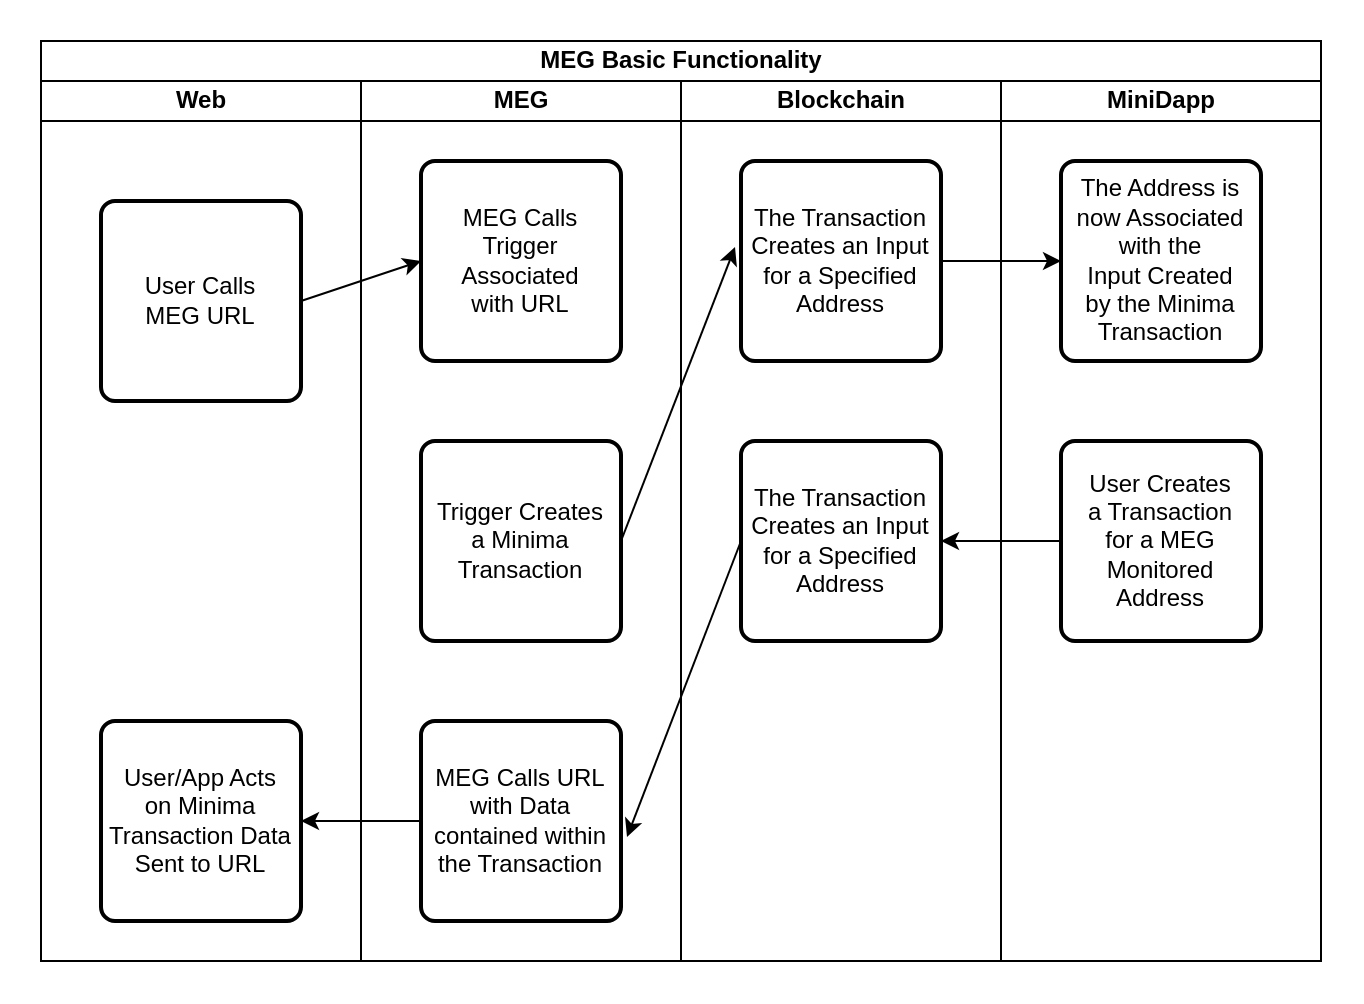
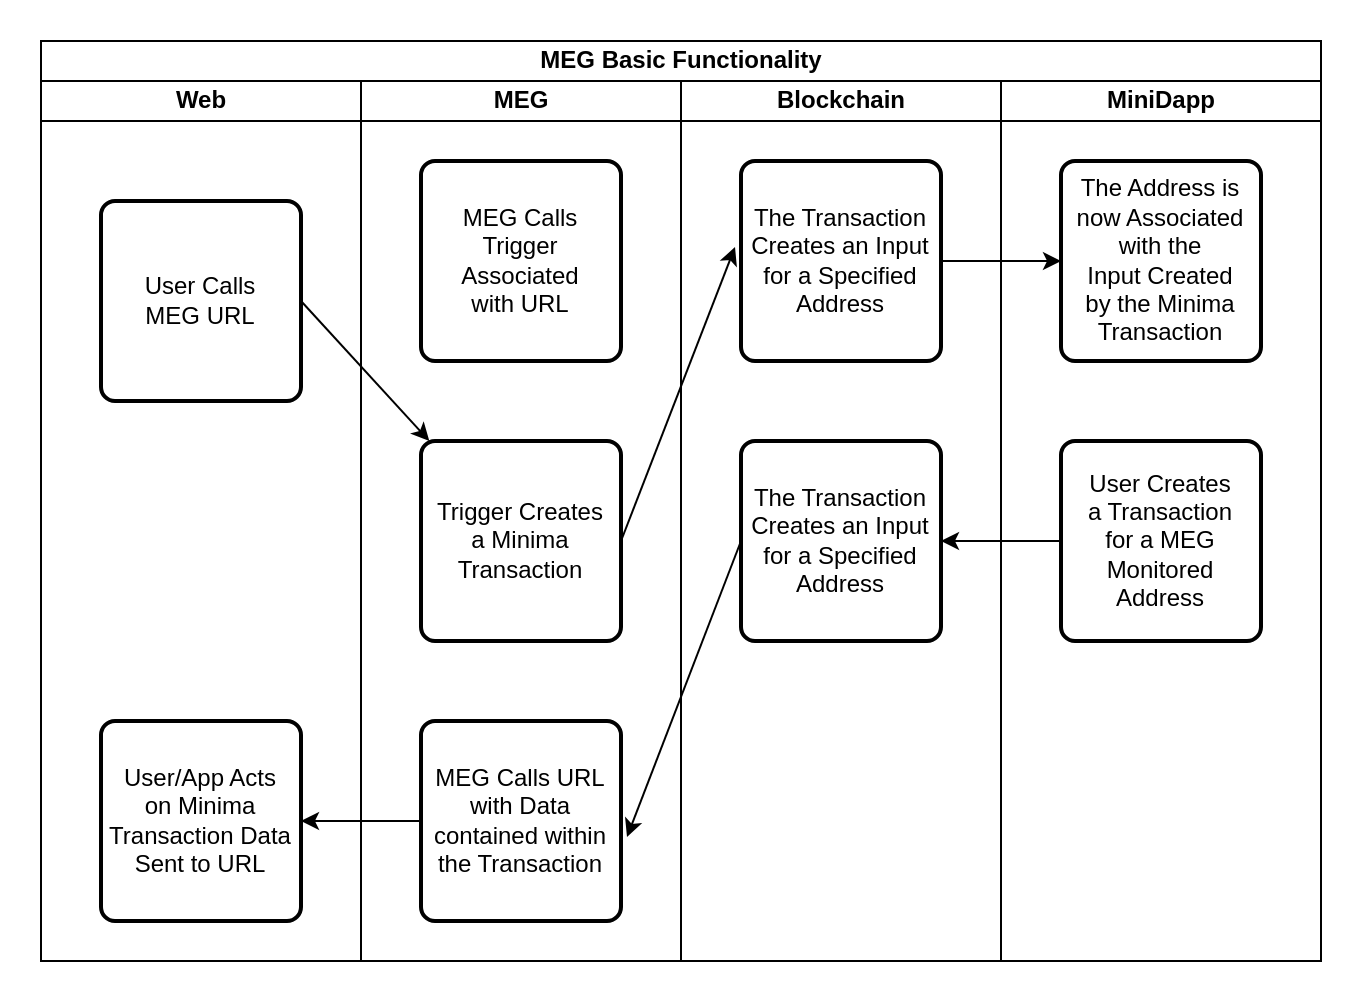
(329, 292) -> (329, 331)
